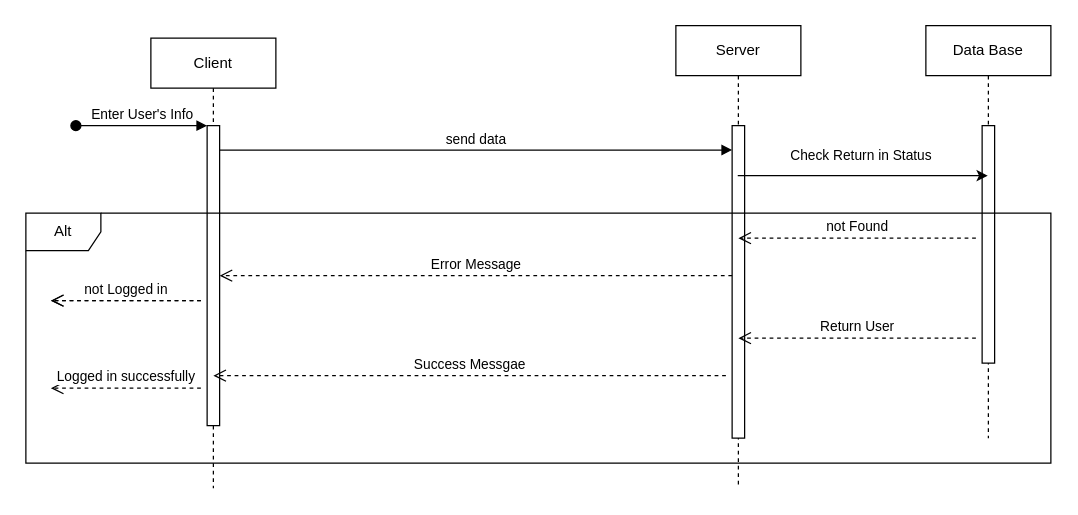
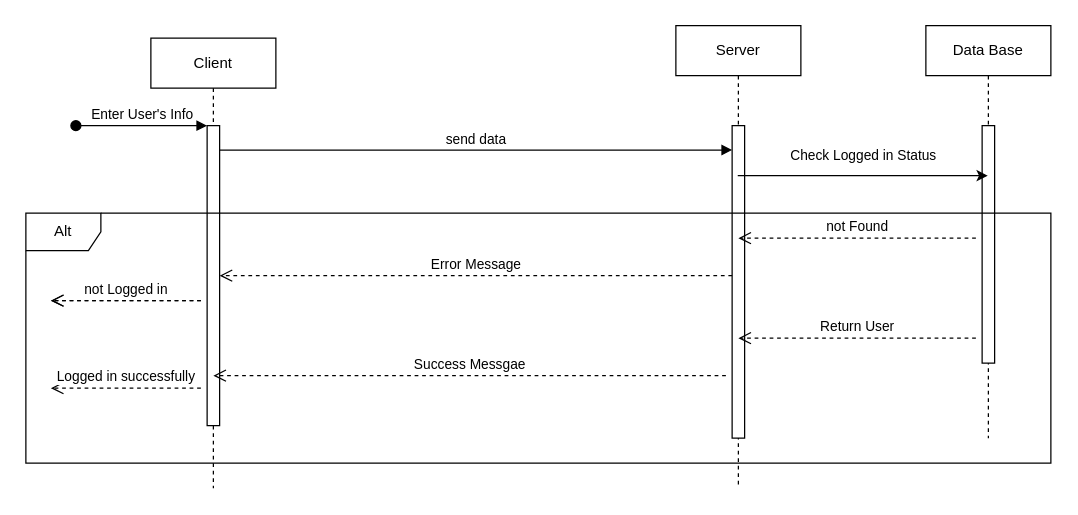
(871, 165) -> (871, 165)
